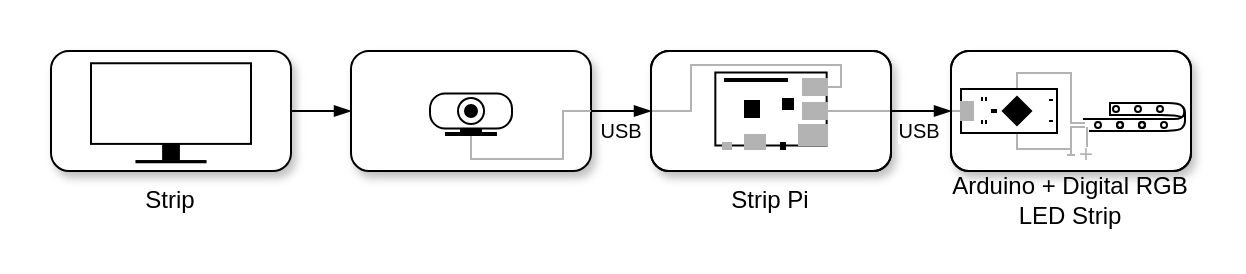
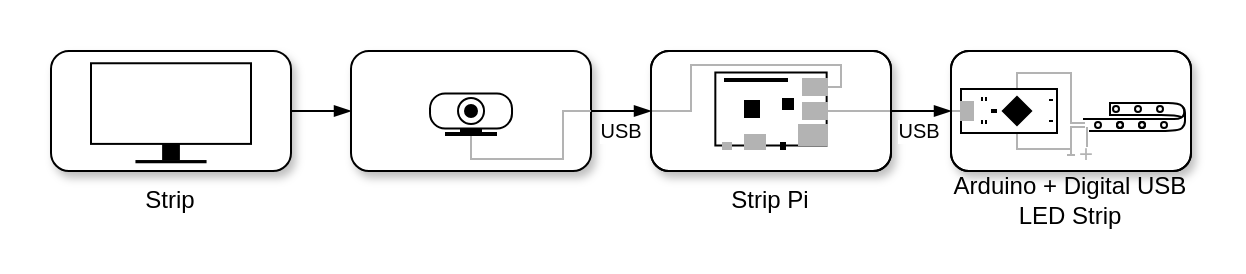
(1071, 201) -> (1071, 201)
